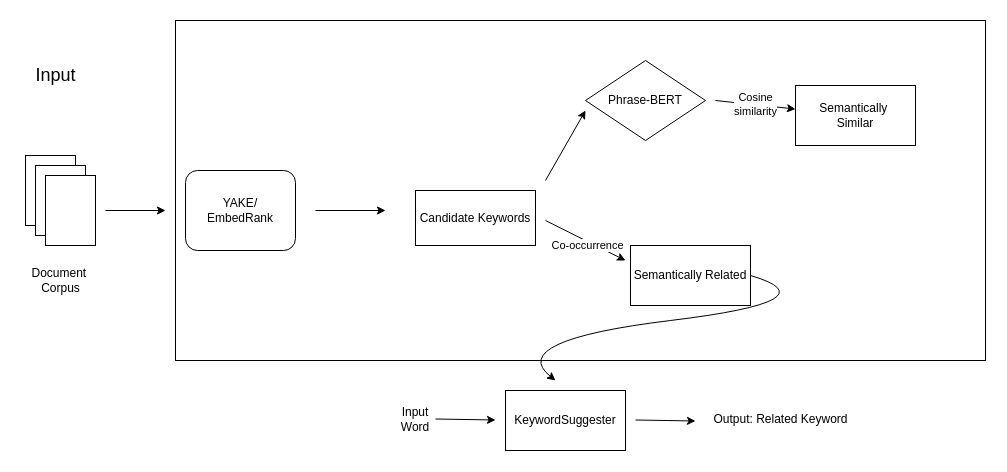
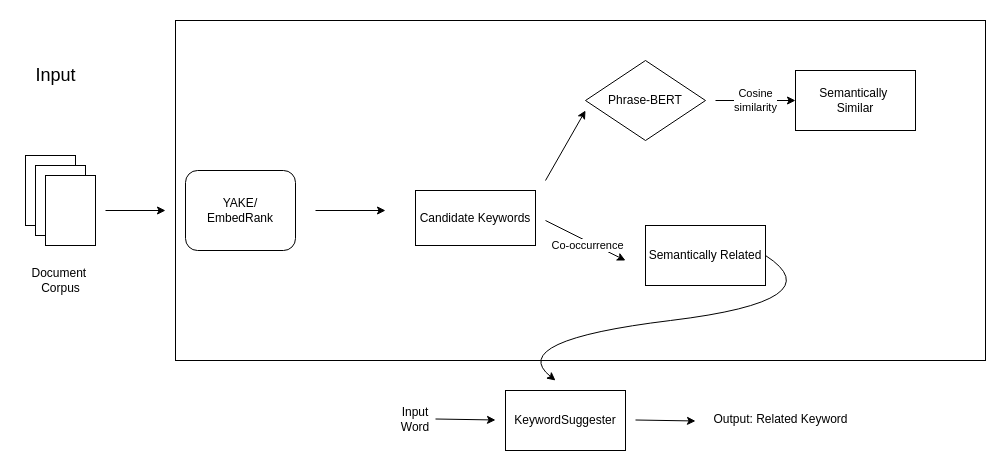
(856, 116) -> (856, 101)
(691, 276) -> (706, 256)
